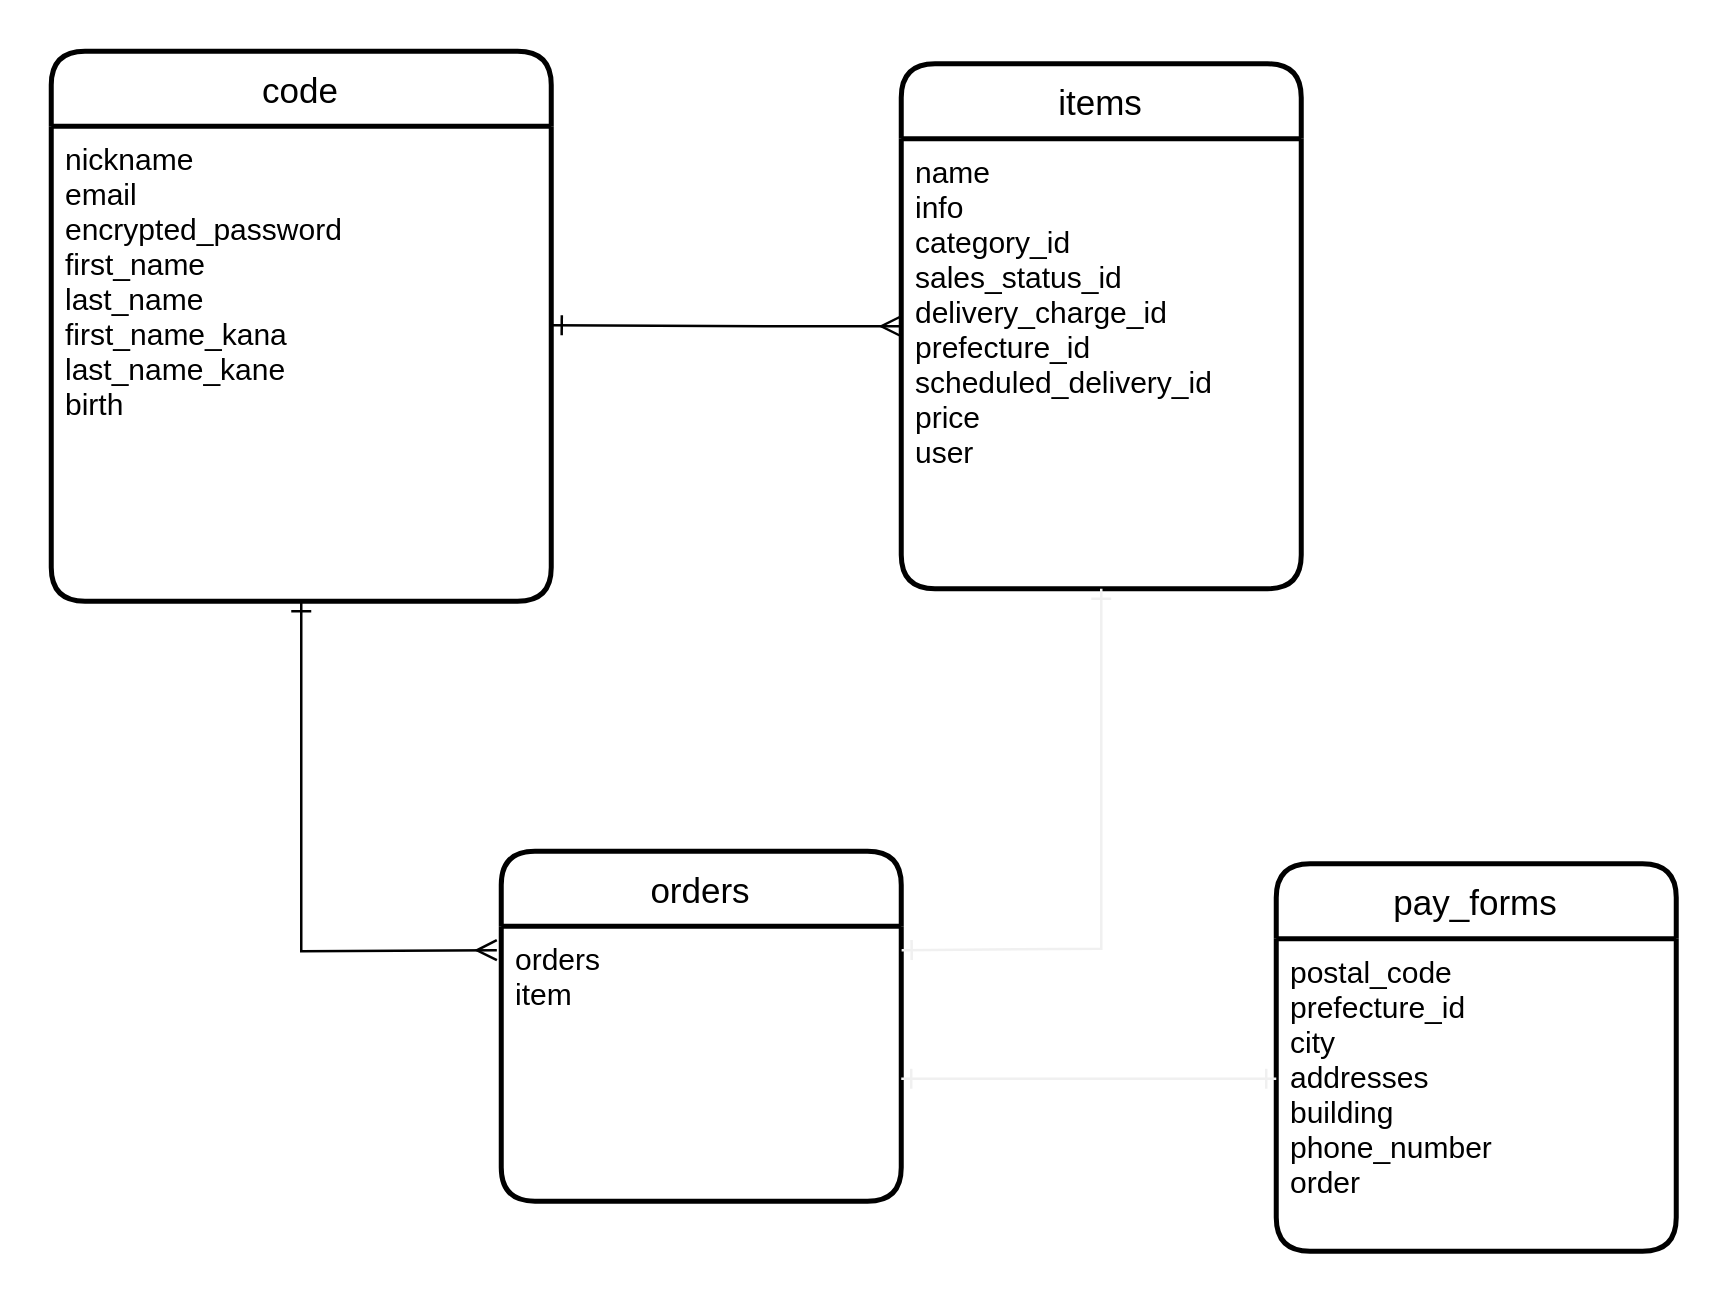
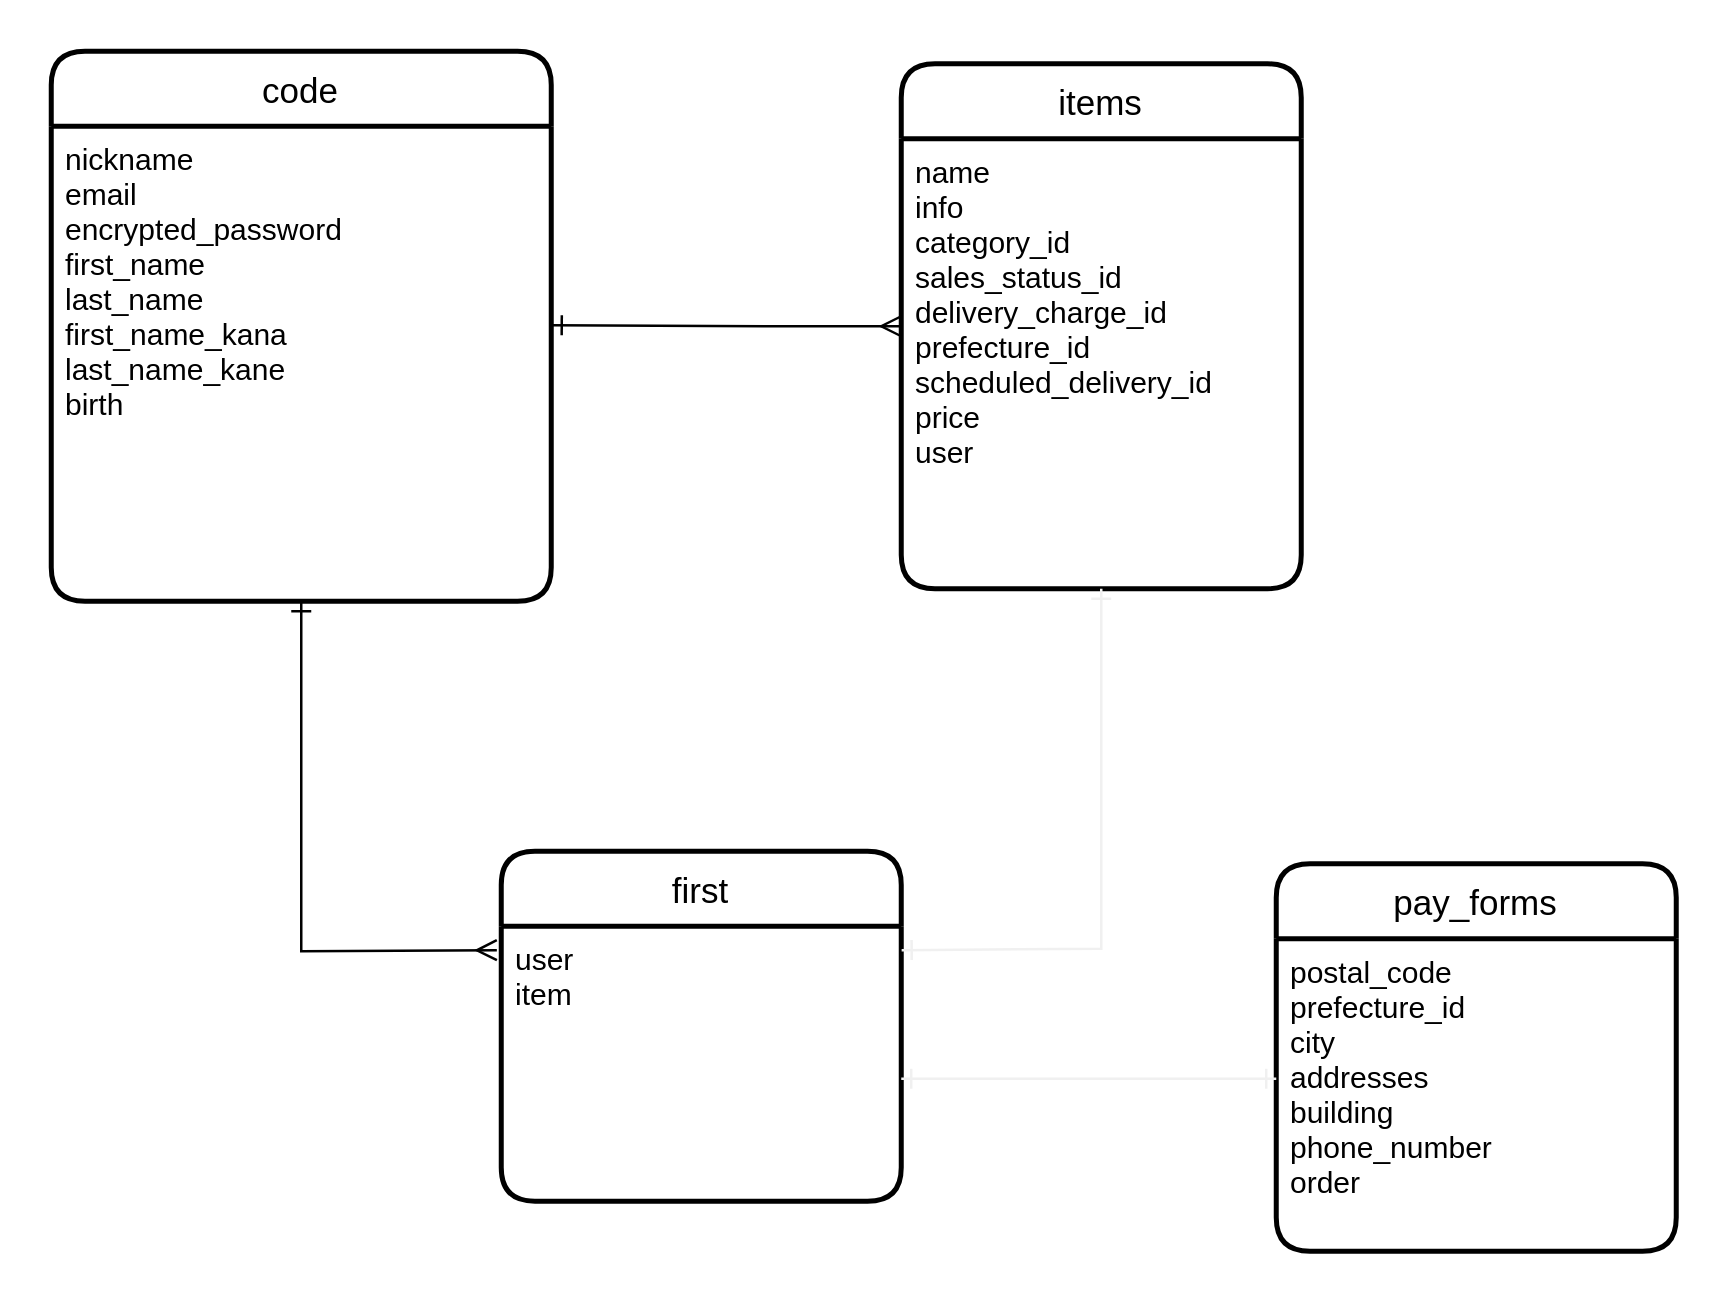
(700, 891) -> (700, 891)
(565, 960) -> (549, 960)
